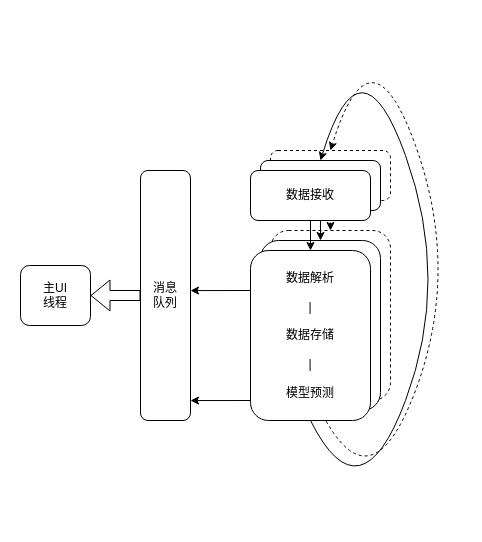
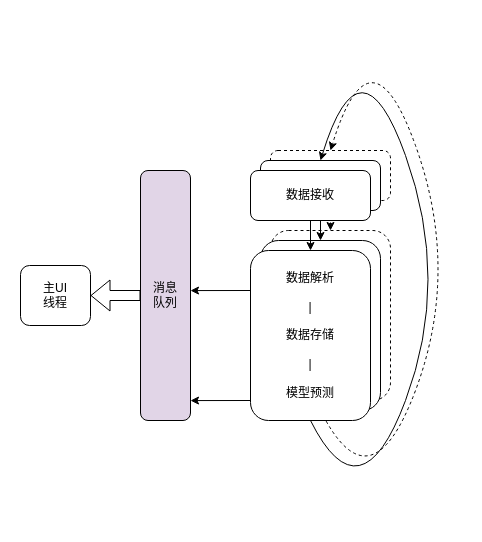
(166, 296) -> (166, 296)
